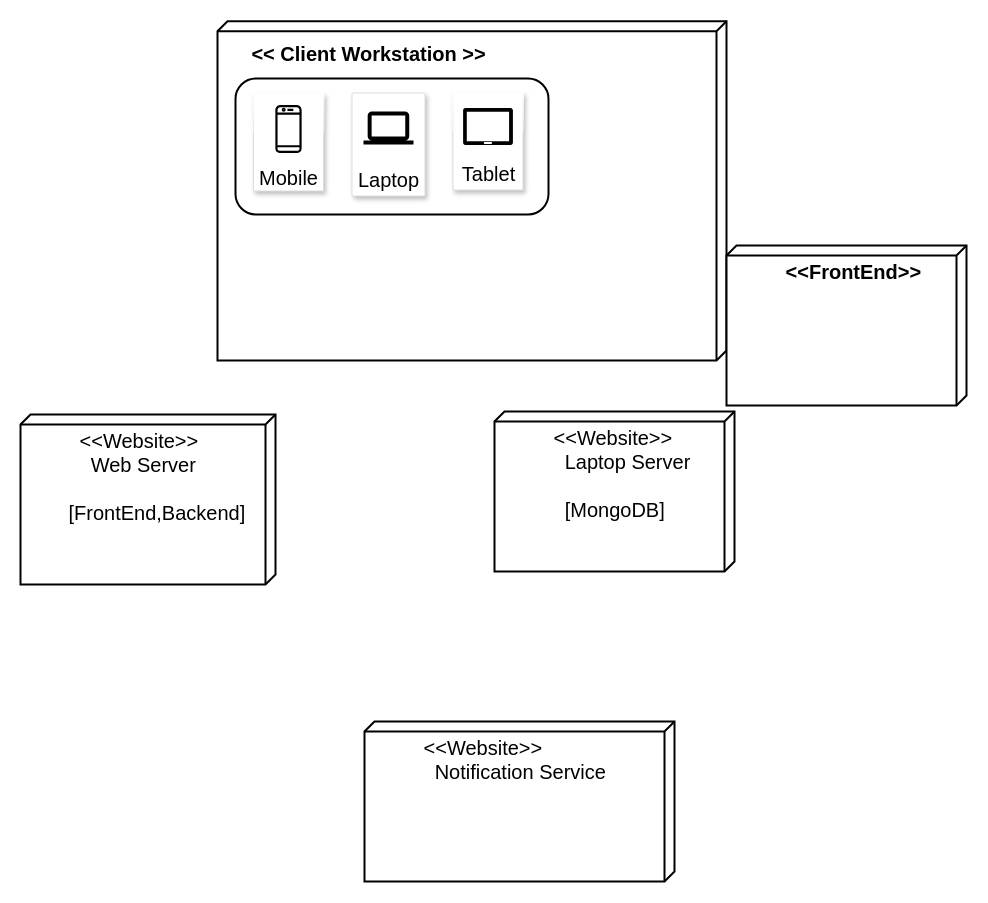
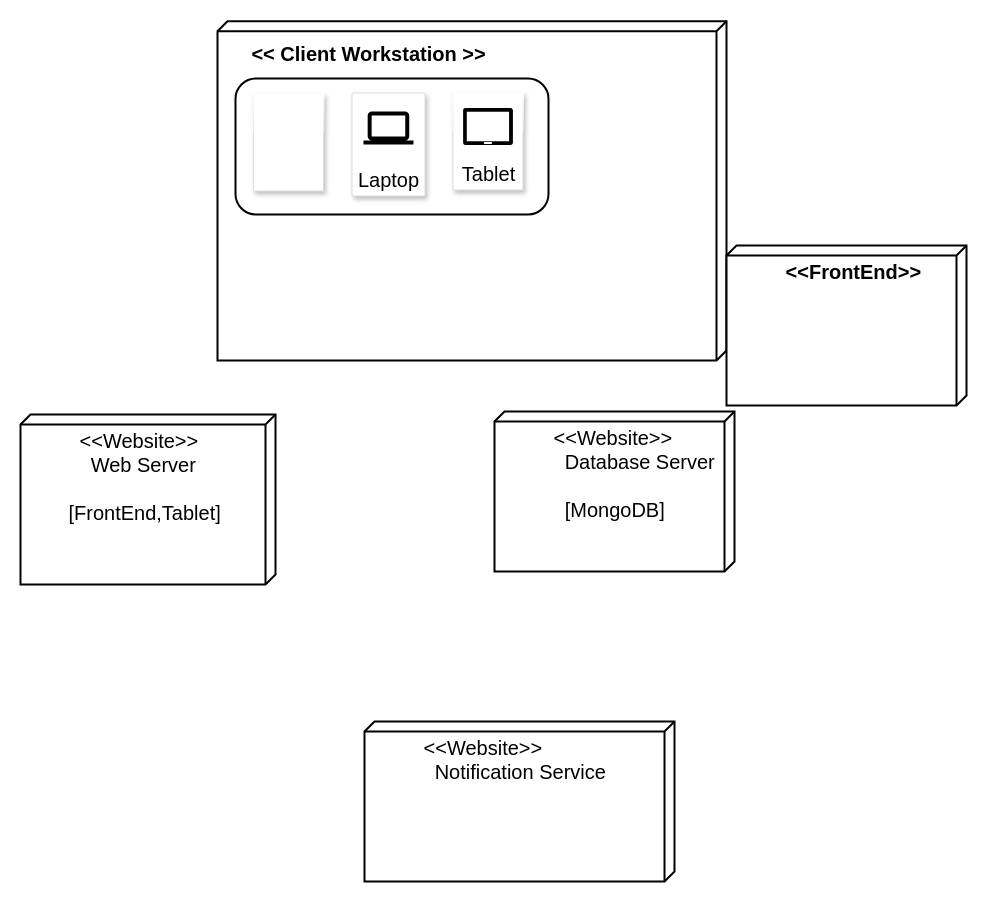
(289, 129) -> none
(569, 463) -> (580, 463)
(123, 466) -> (115, 466)
